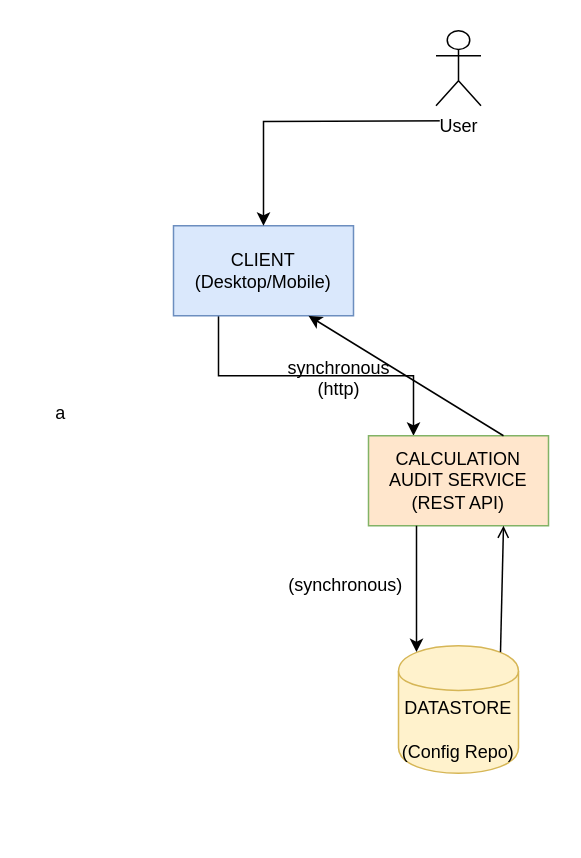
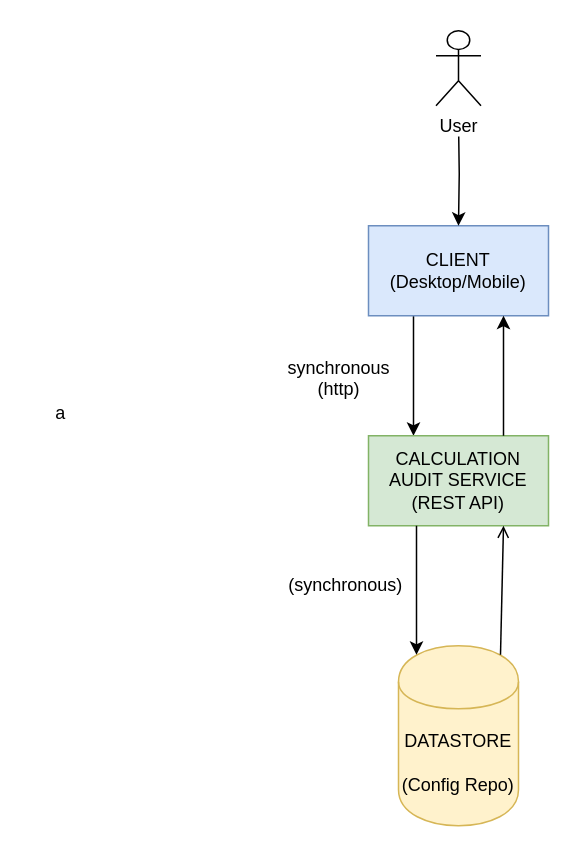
(263, 271) -> (458, 271)
(458, 481) -> (458, 481)
(458, 710) -> (458, 736)
